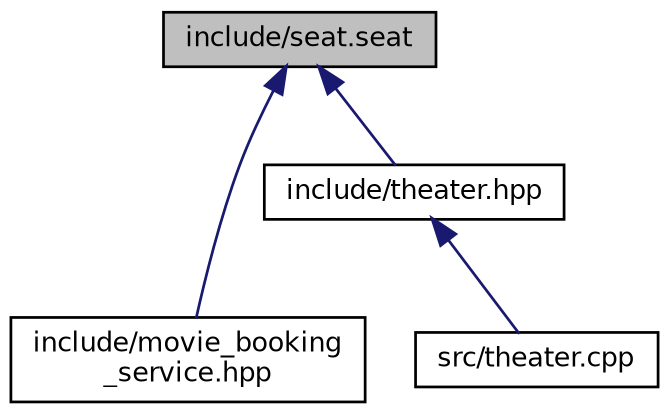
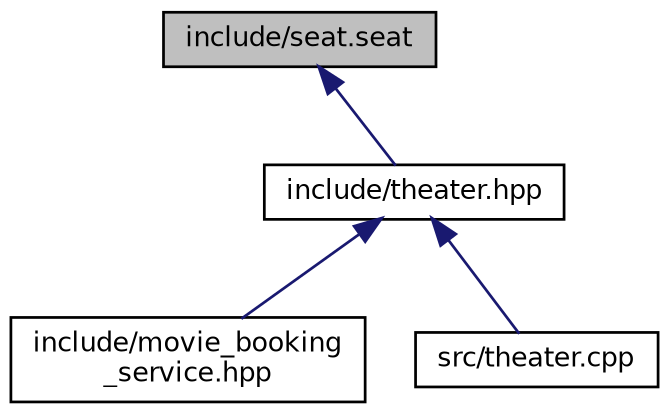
(227, 202) -> (300, 277)
